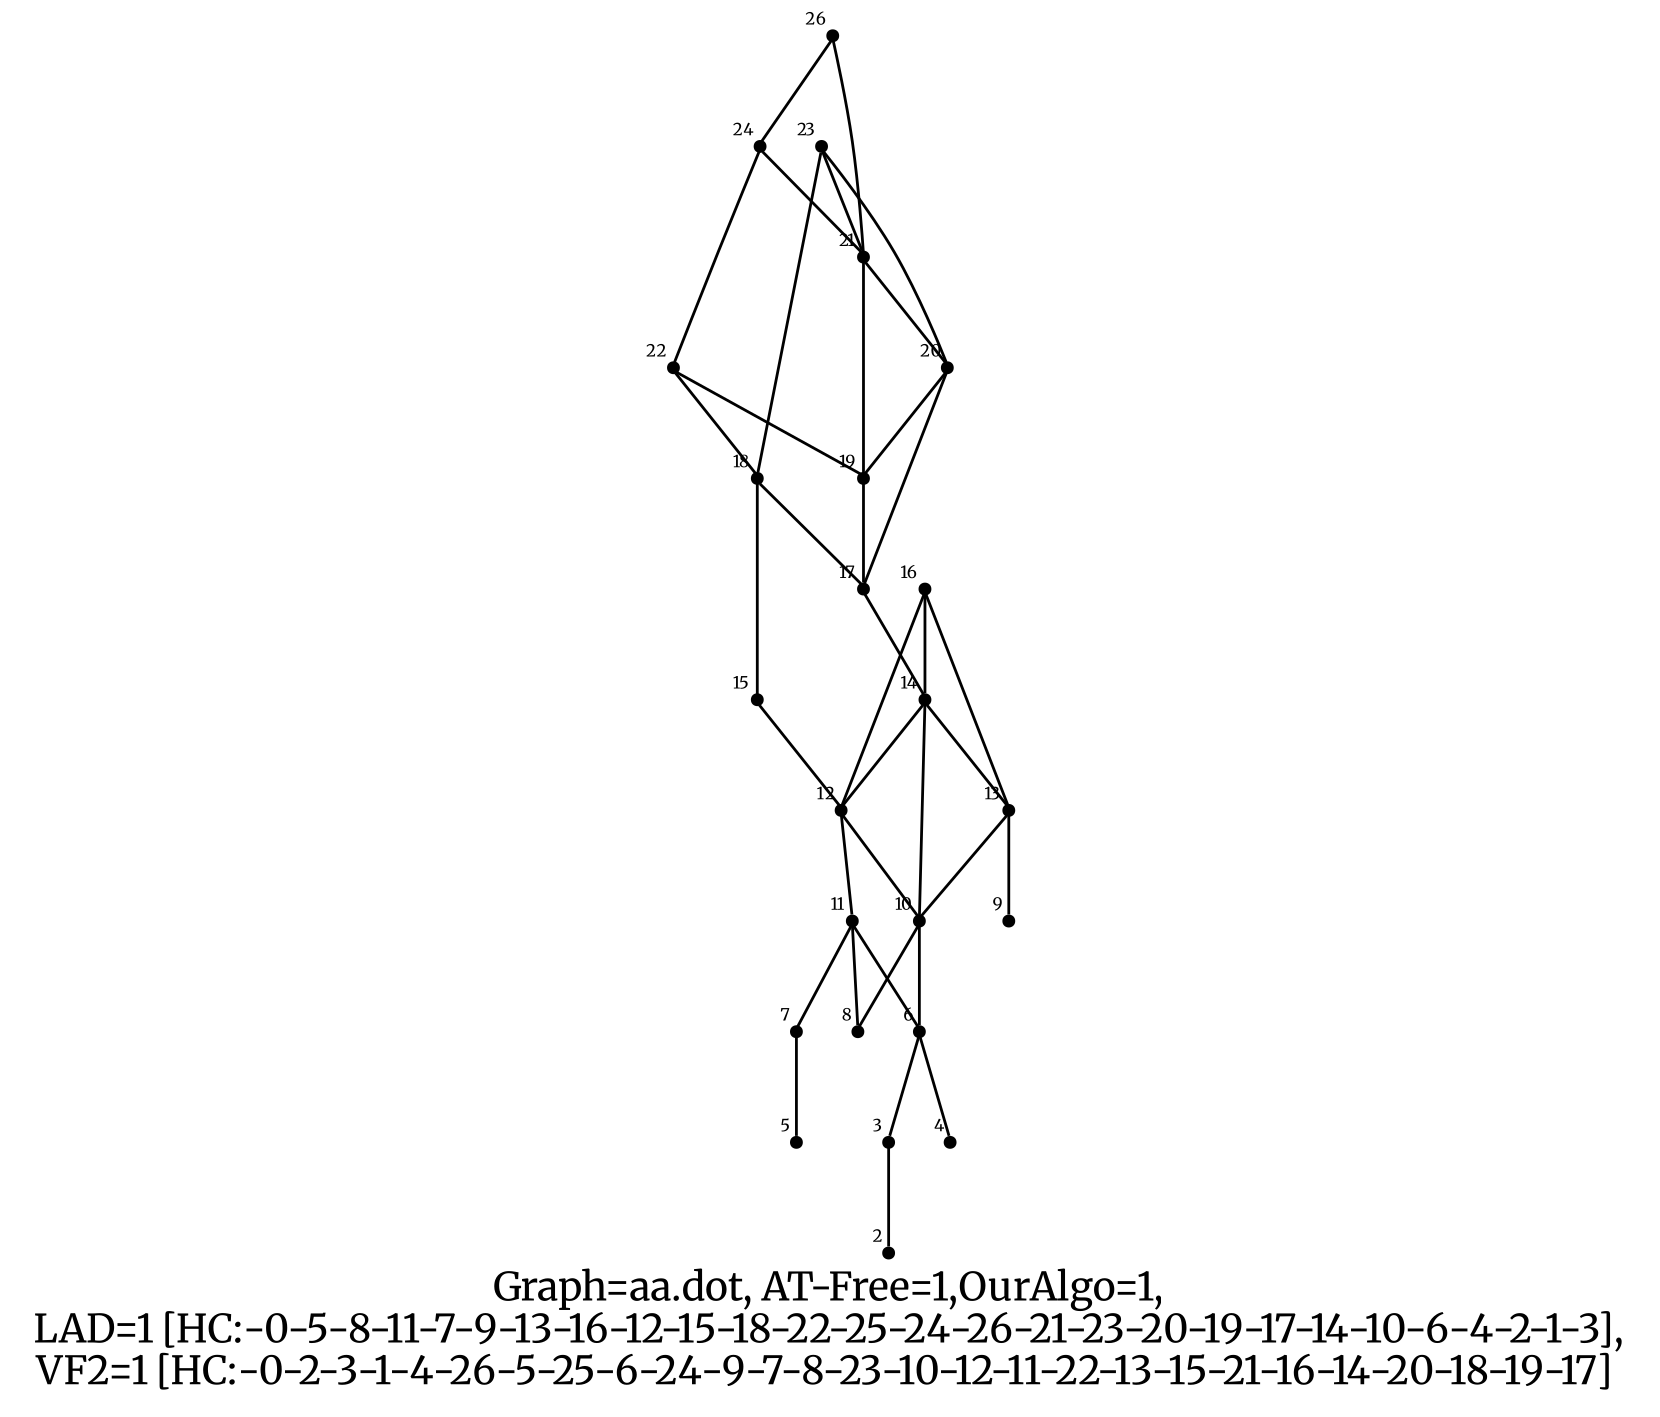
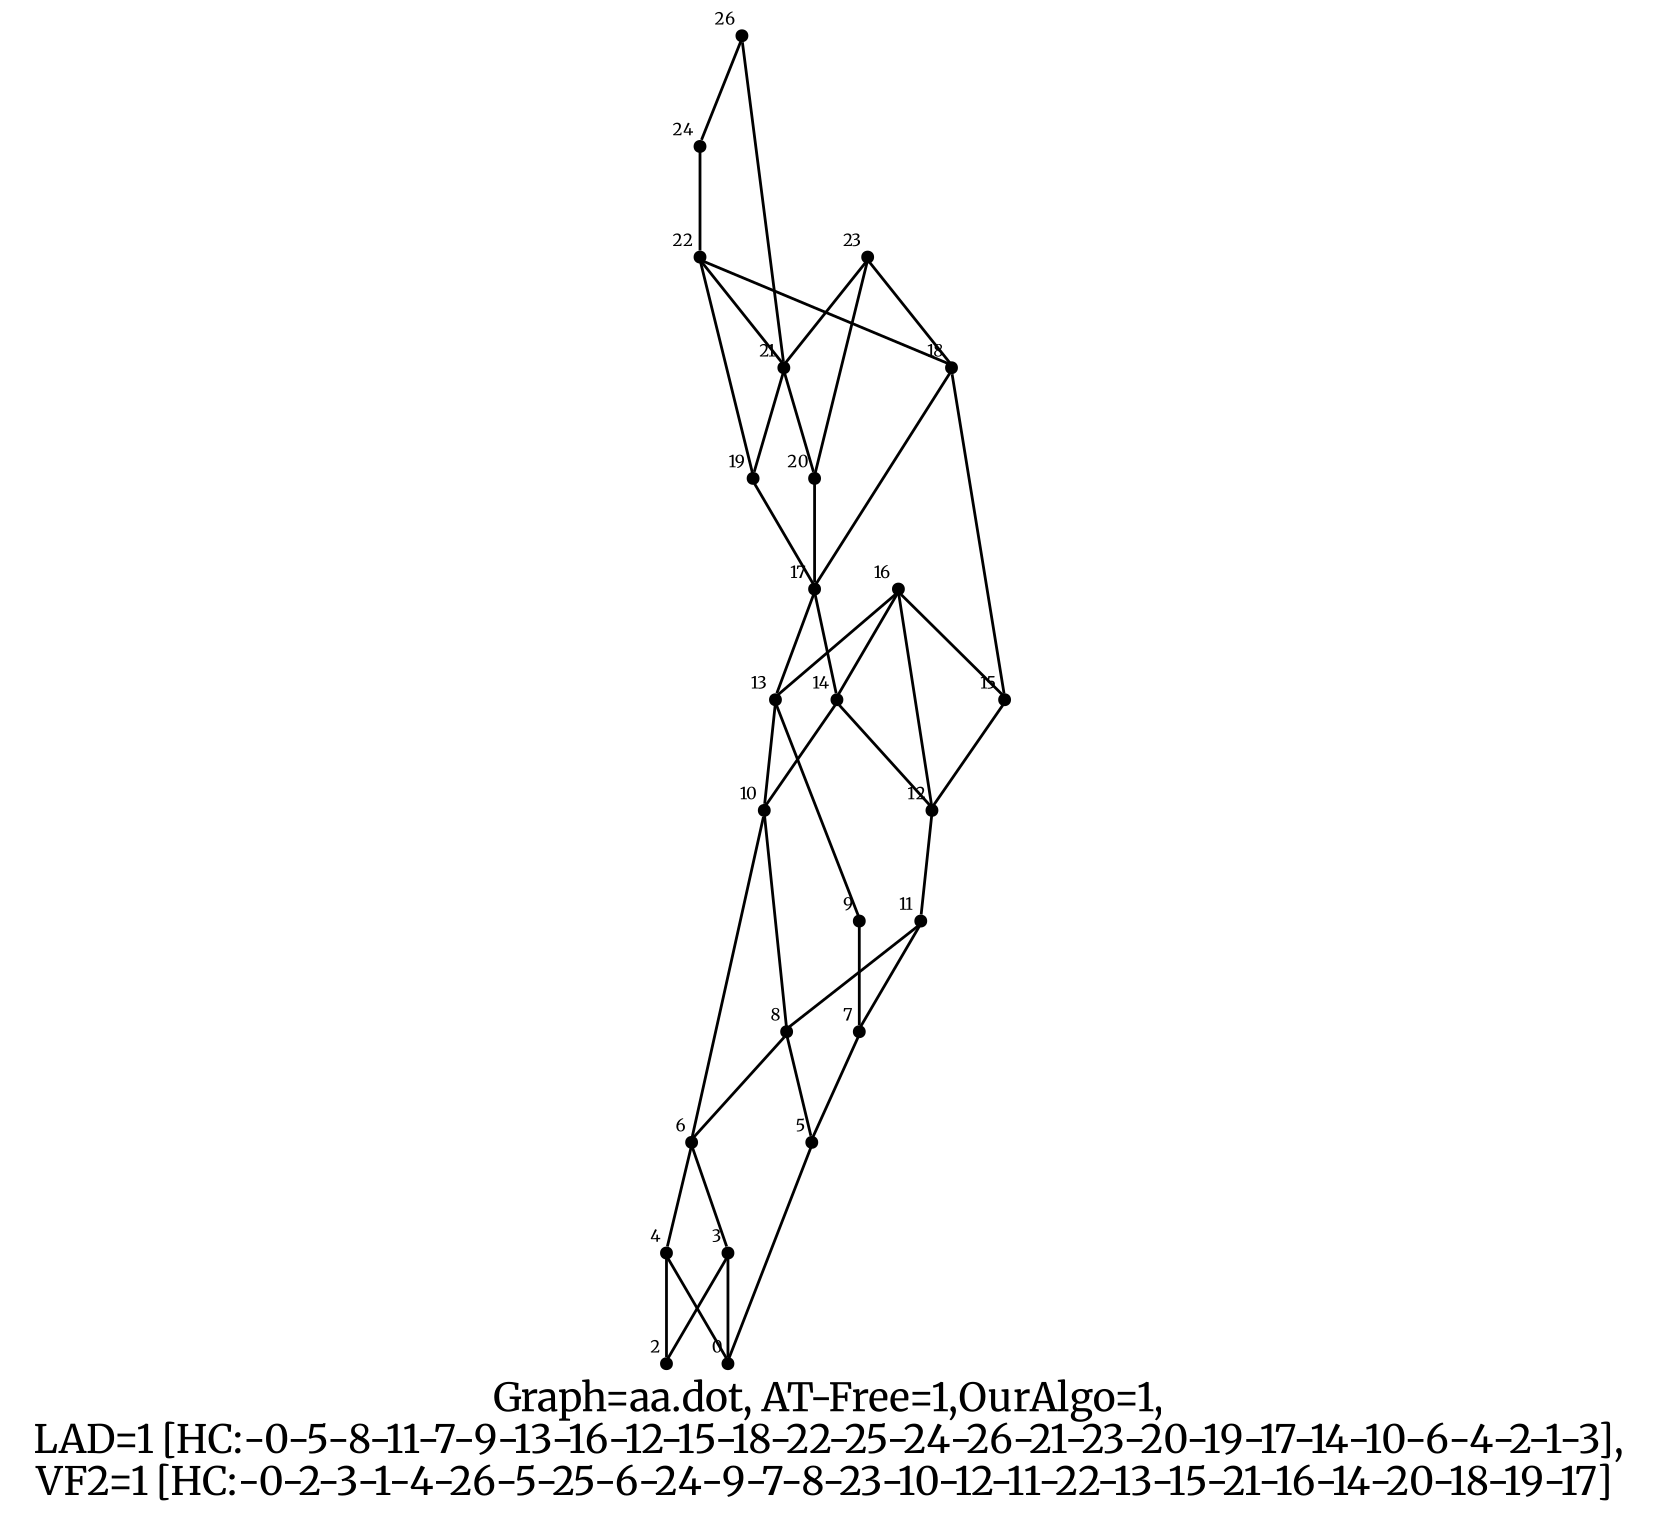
(827, 217) -> (742, 313)
(905, 423) -> none
none -> (952, 645)
(967, 755) -> (795, 644)
(880, 866) -> none
(876, 962) -> (739, 1087)
none -> (859, 996)
none -> (799, 1086)
none -> (666, 1308)
none -> (728, 1364)
